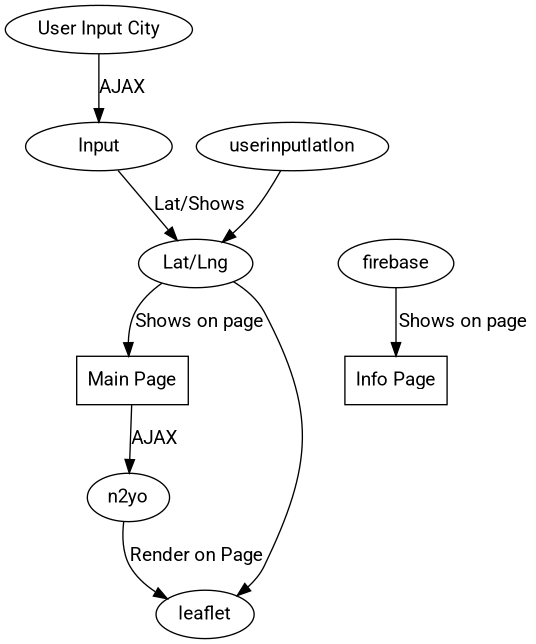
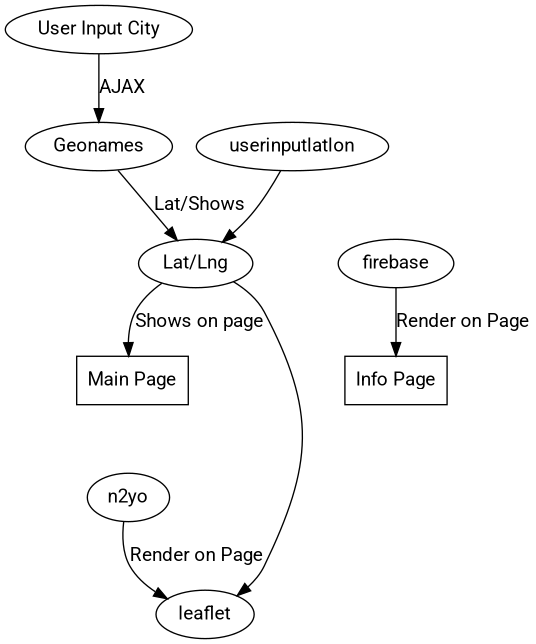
(99, 147) -> (99, 147)
(463, 322) -> (463, 322)
(131, 432) -> none
